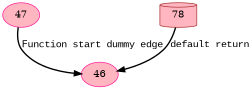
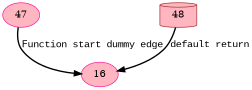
(178, 15) -> (178, 15)
(100, 74) -> (100, 74)
